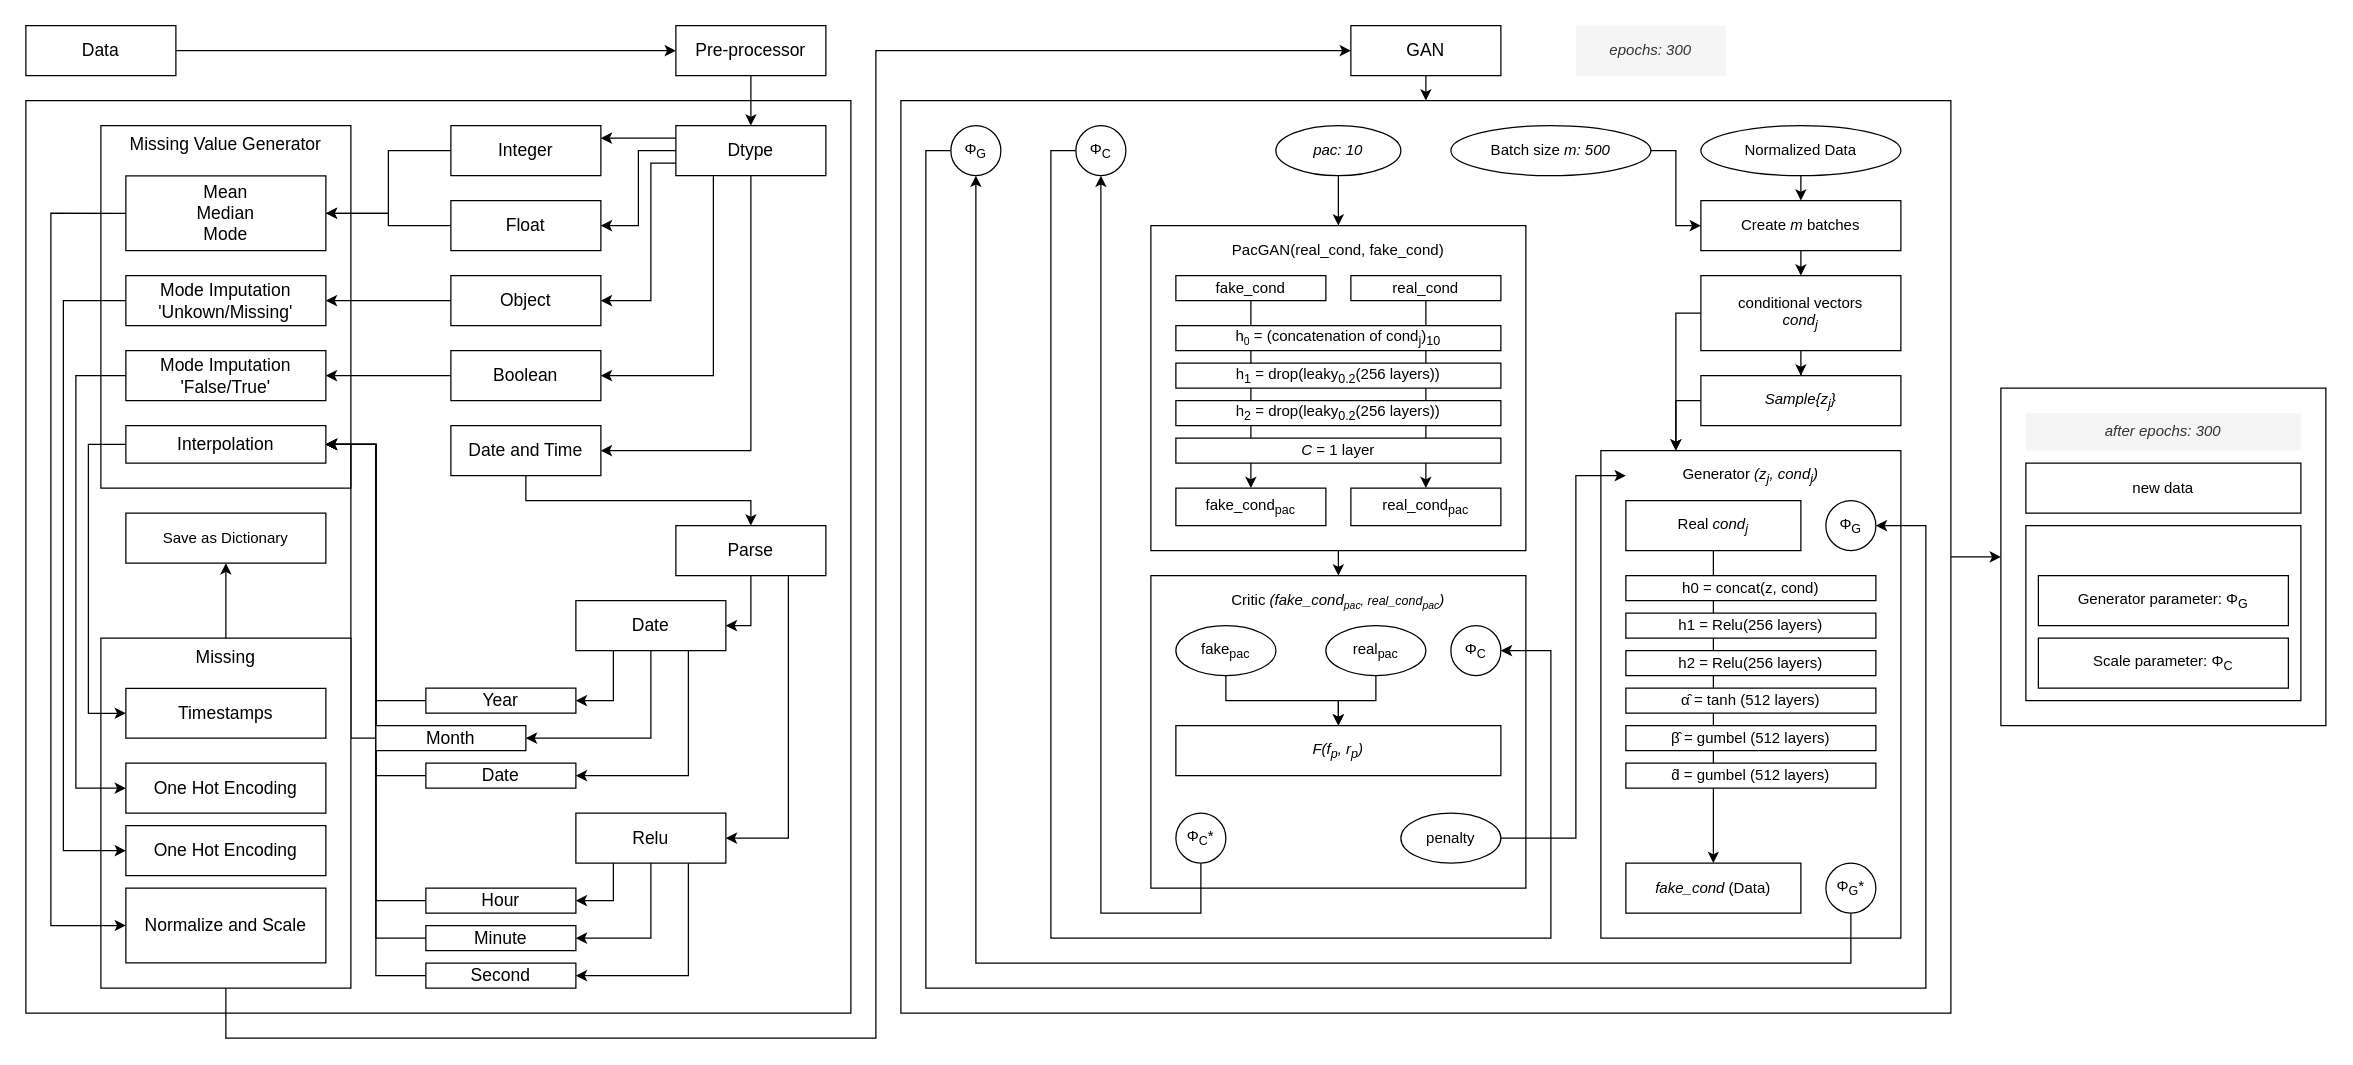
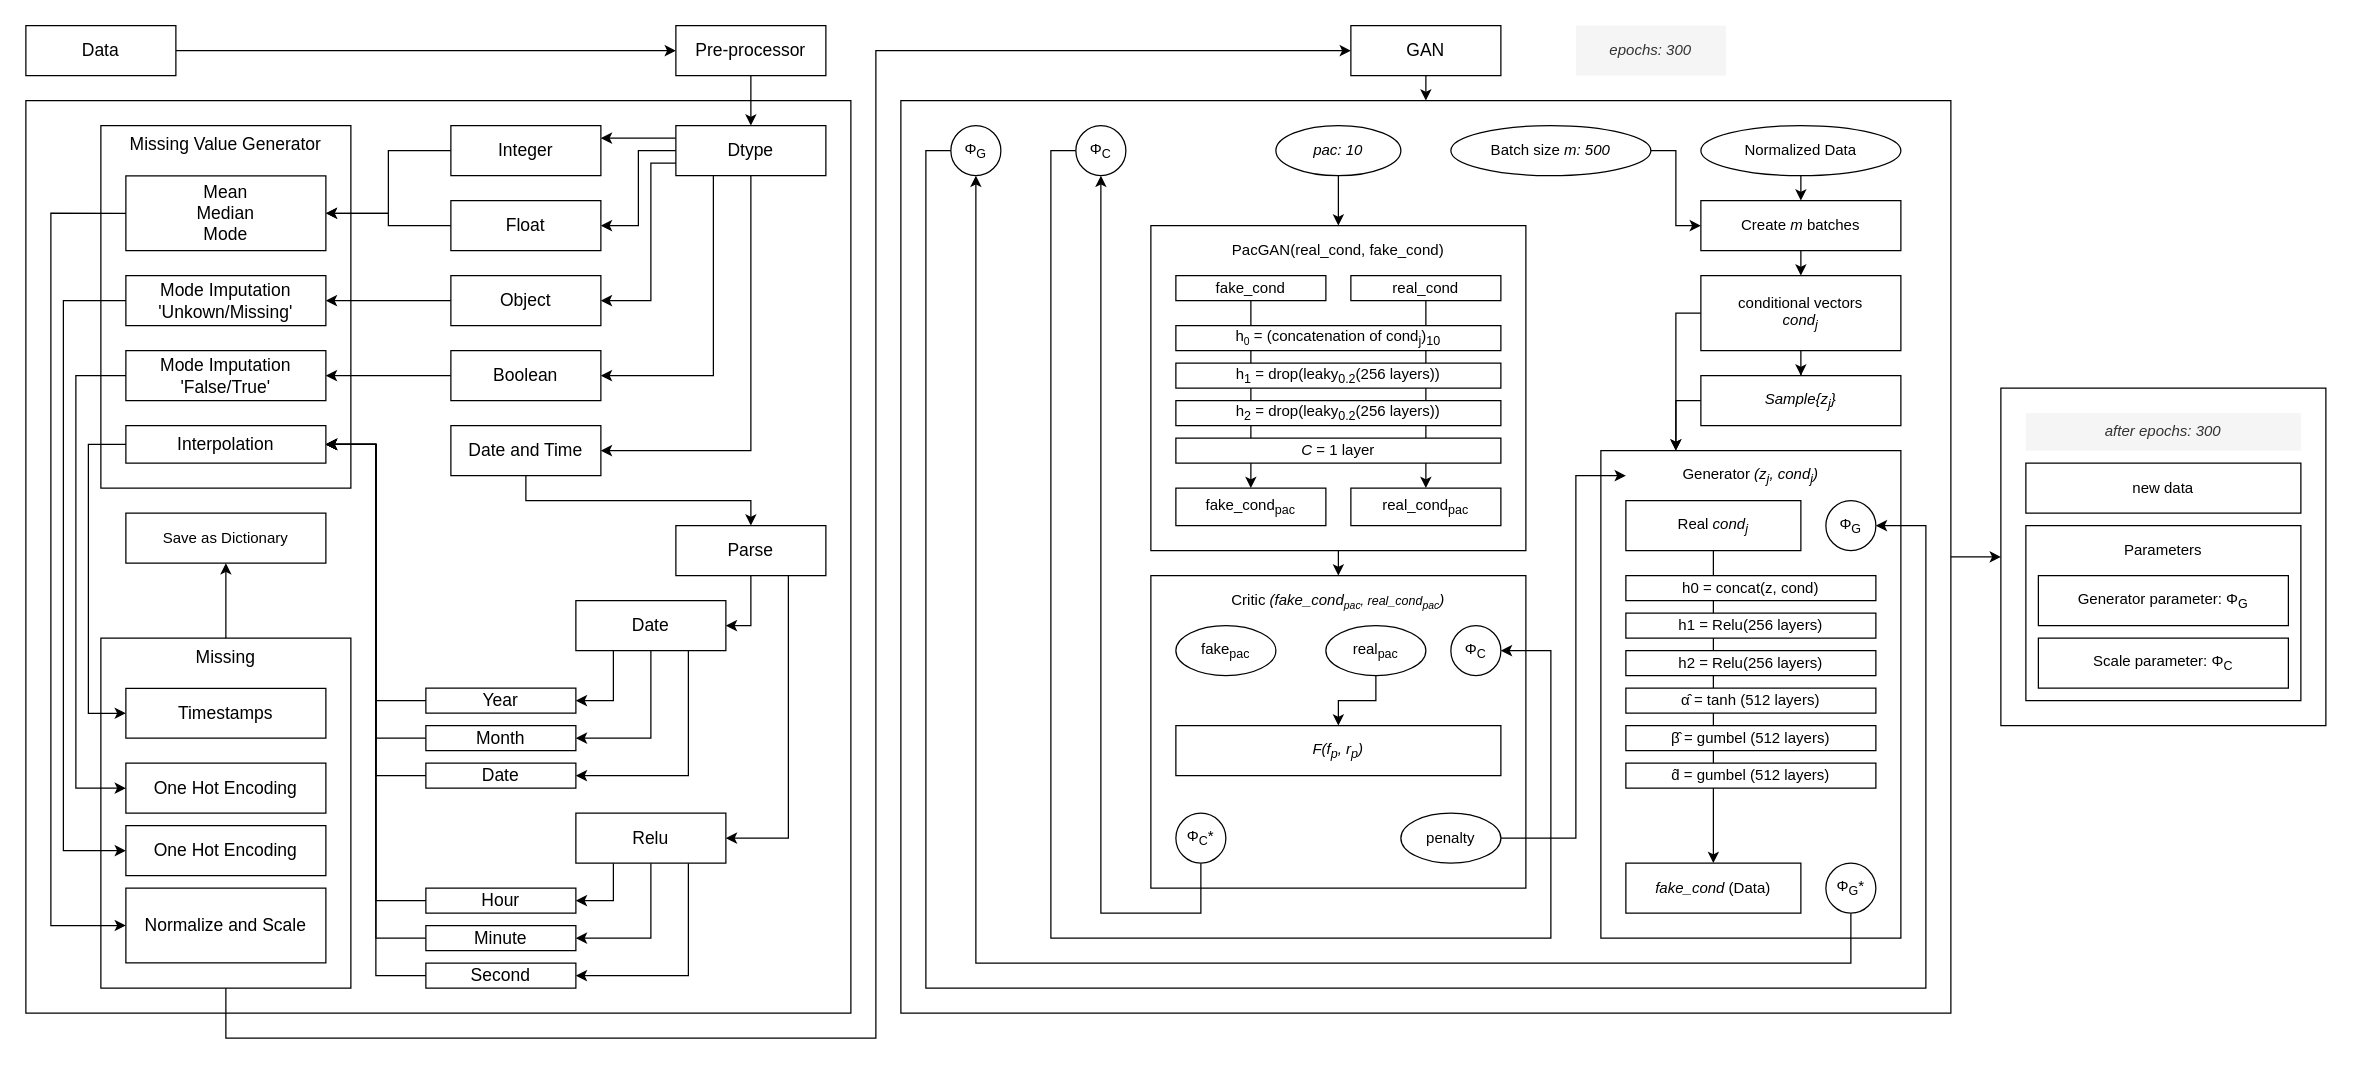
none -> (2163, 551)
(1268, 701) -> none
(451, 738) -> (501, 738)
